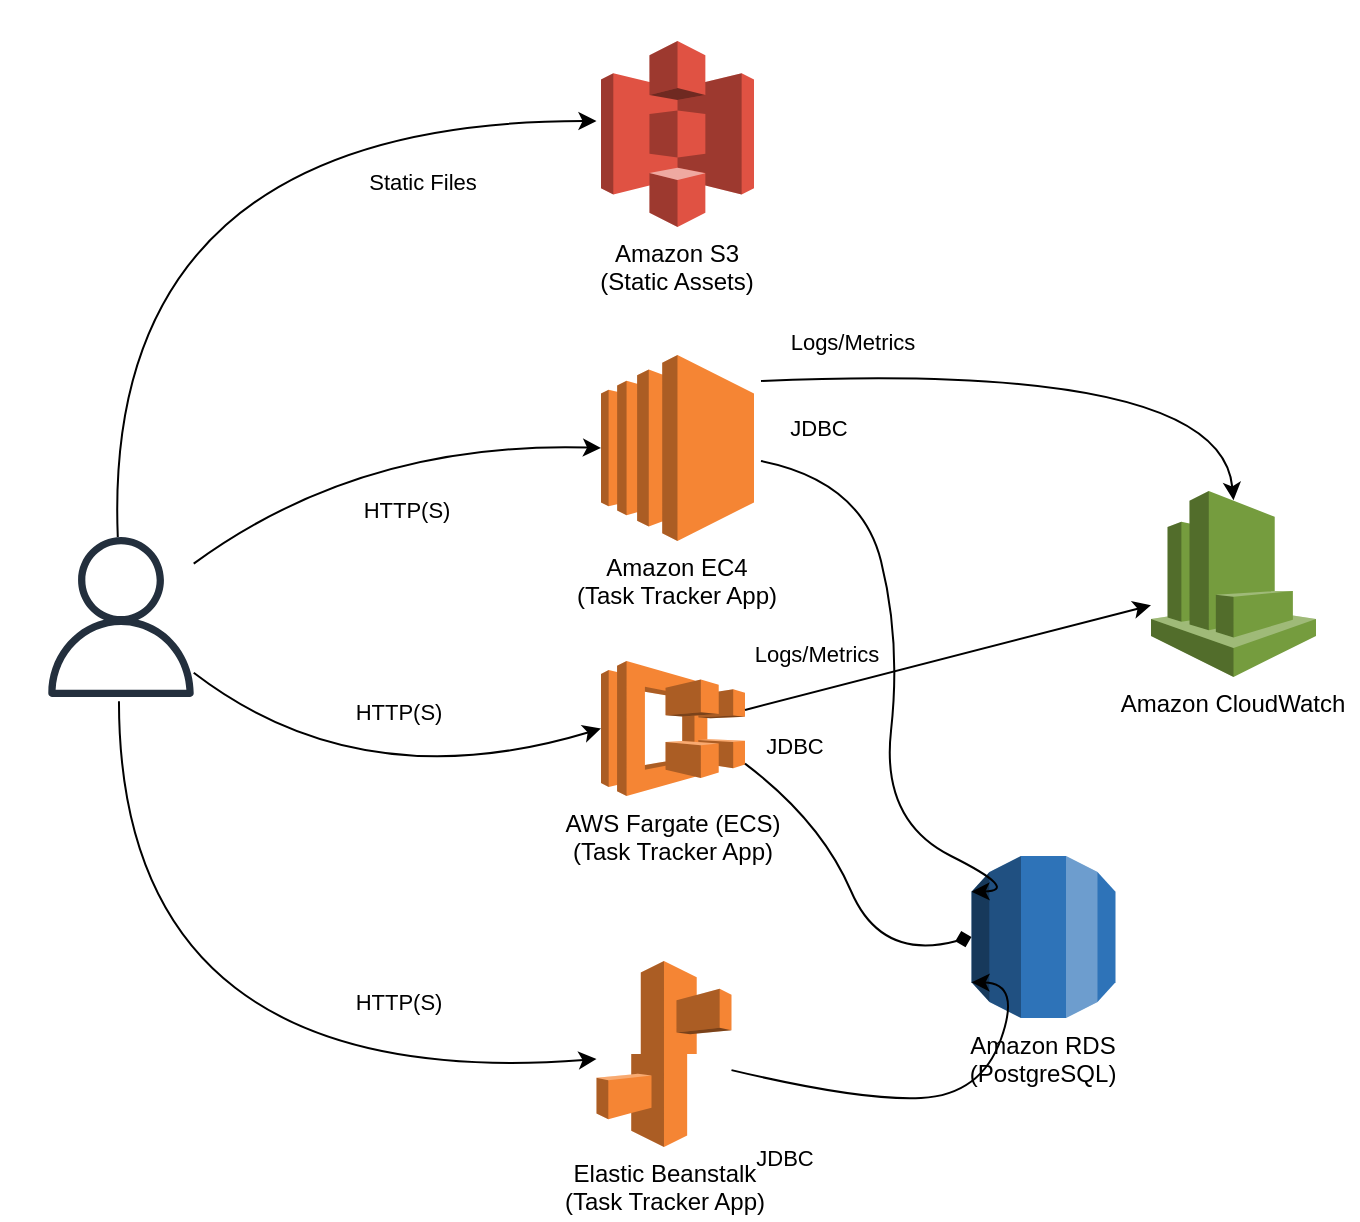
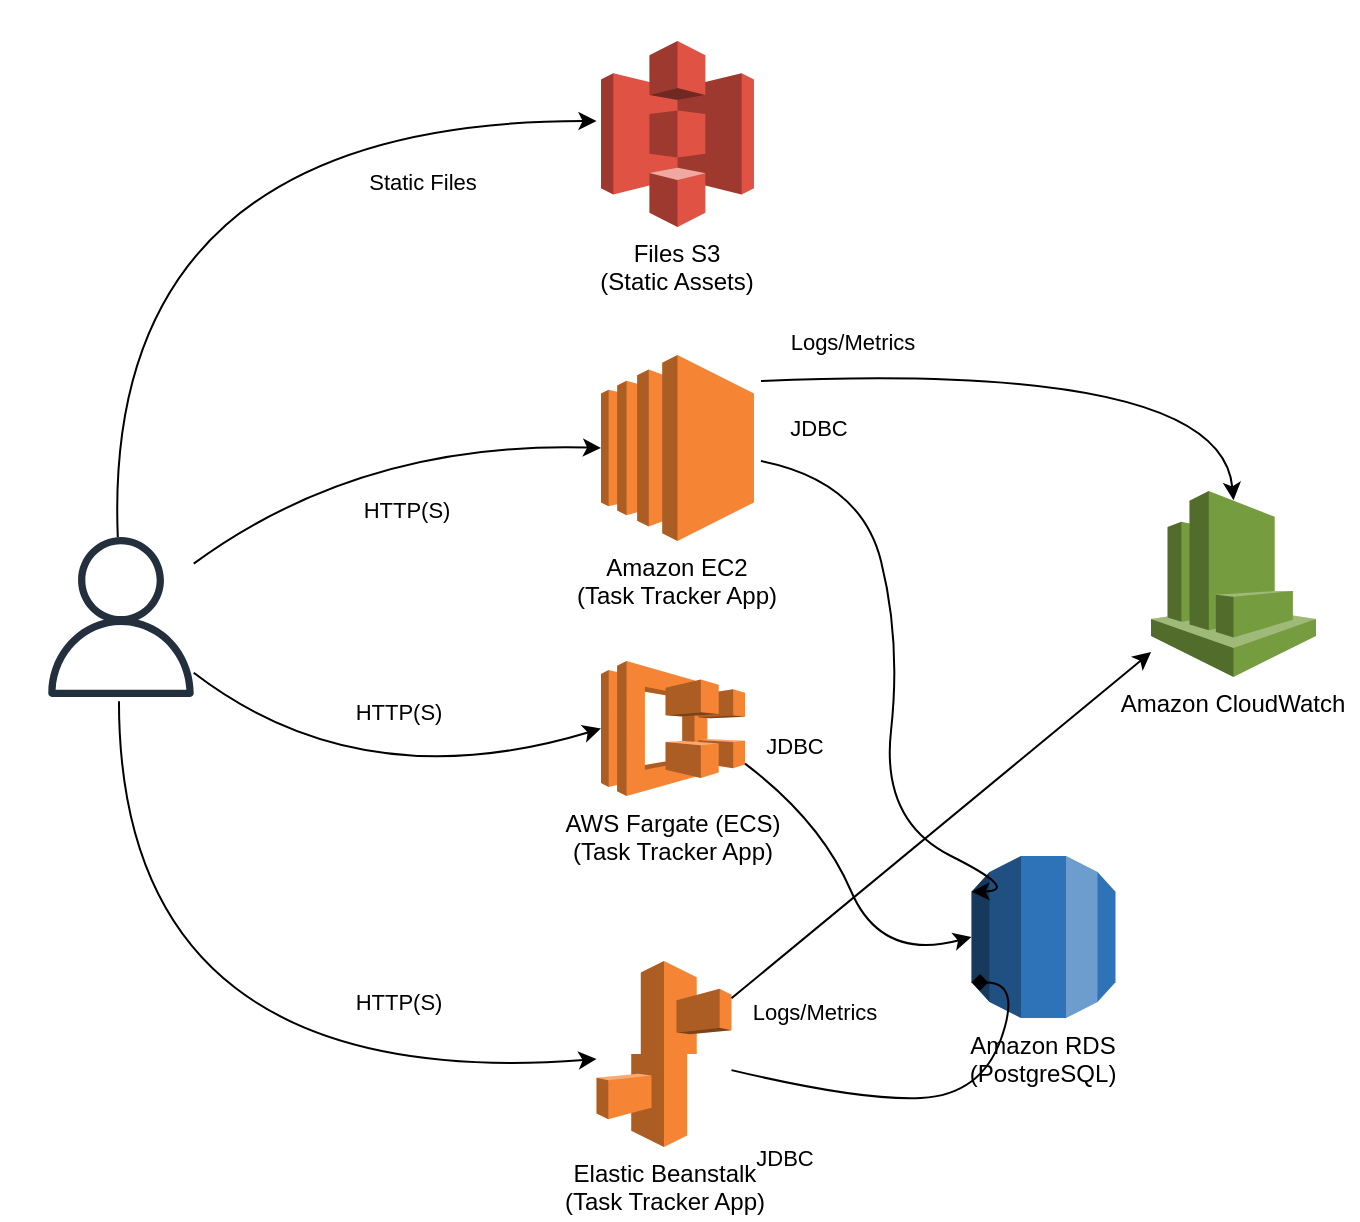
(678, 270) -> (678, 270)
(678, 584) -> (678, 584)
(942, 659) -> none
none -> (999, 777)
(956, 941) -> (956, 941)
(1001, 988) -> (1003, 988)
